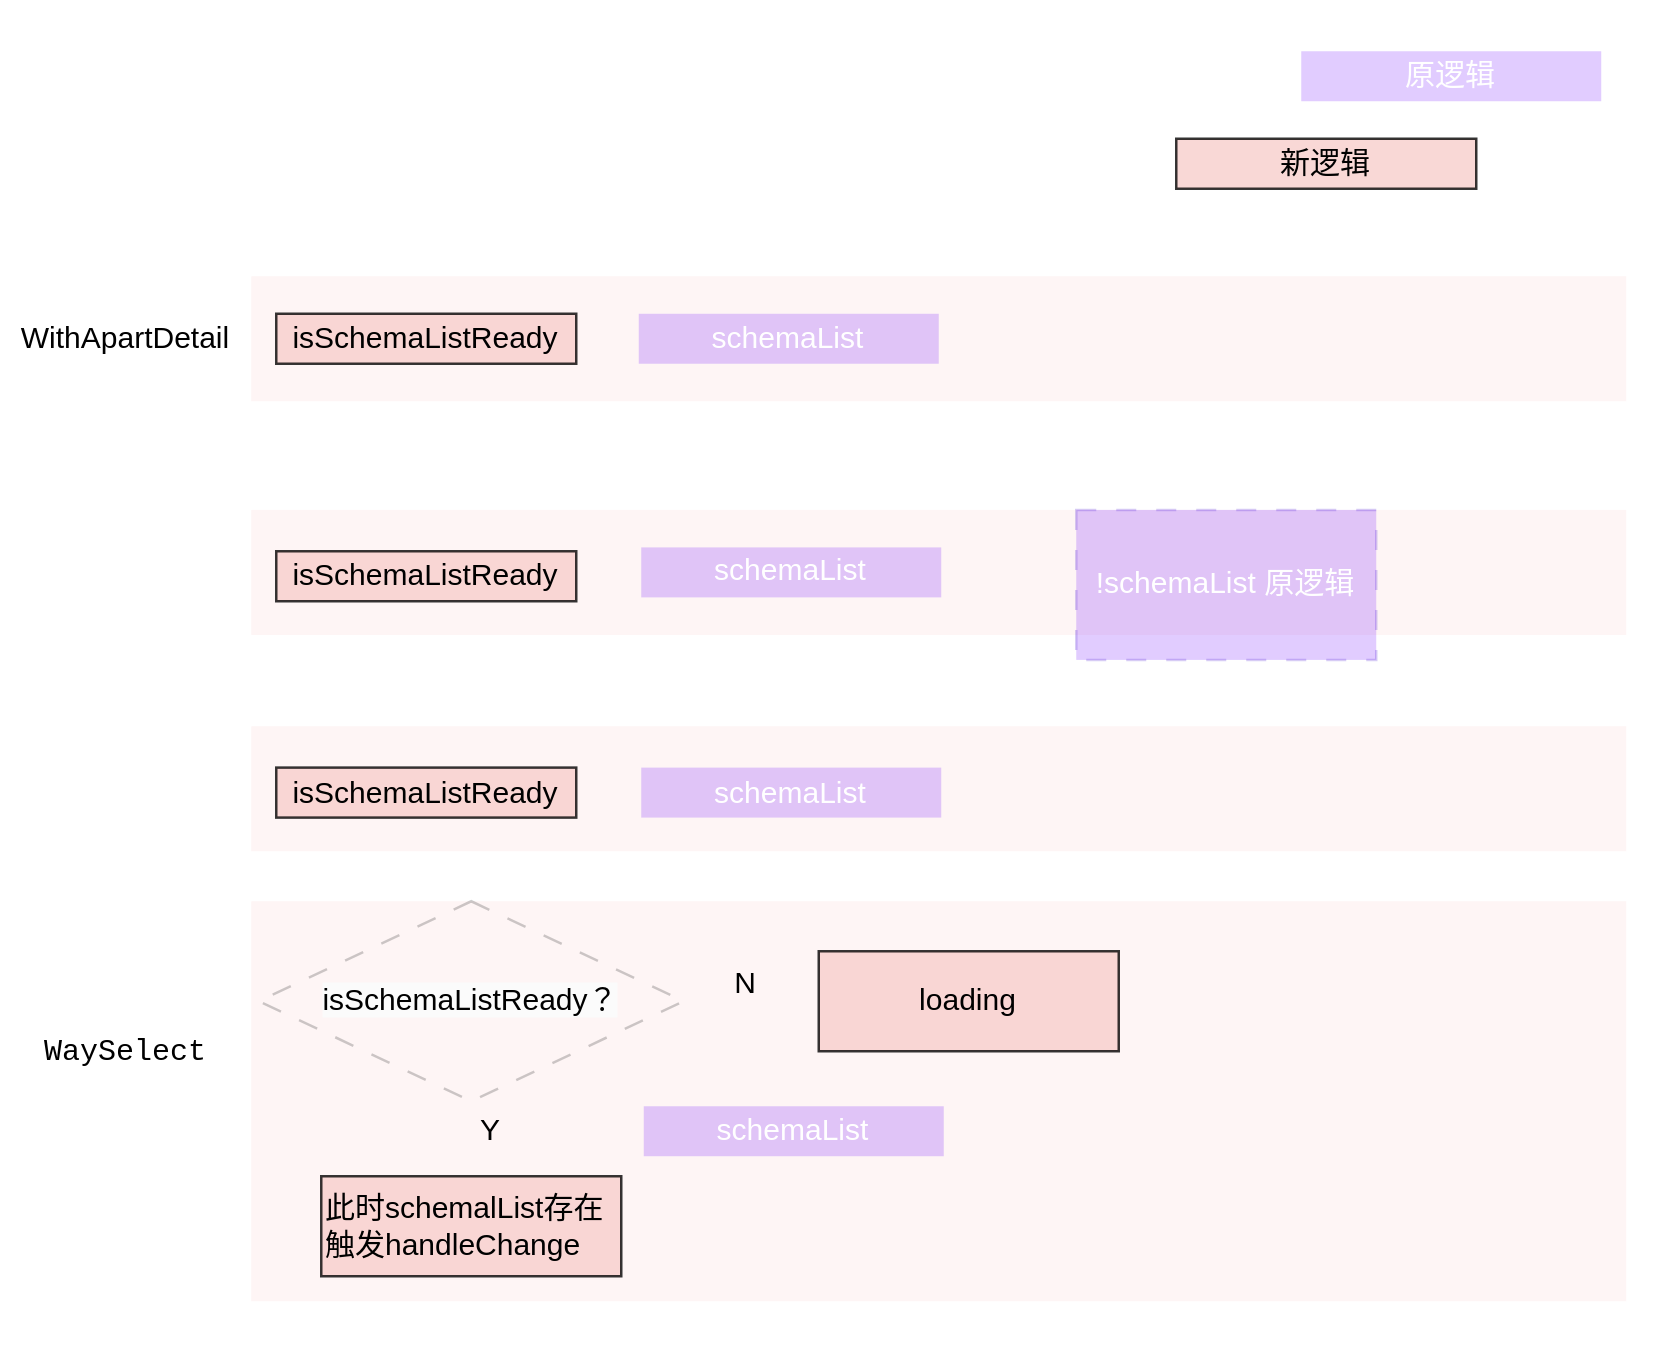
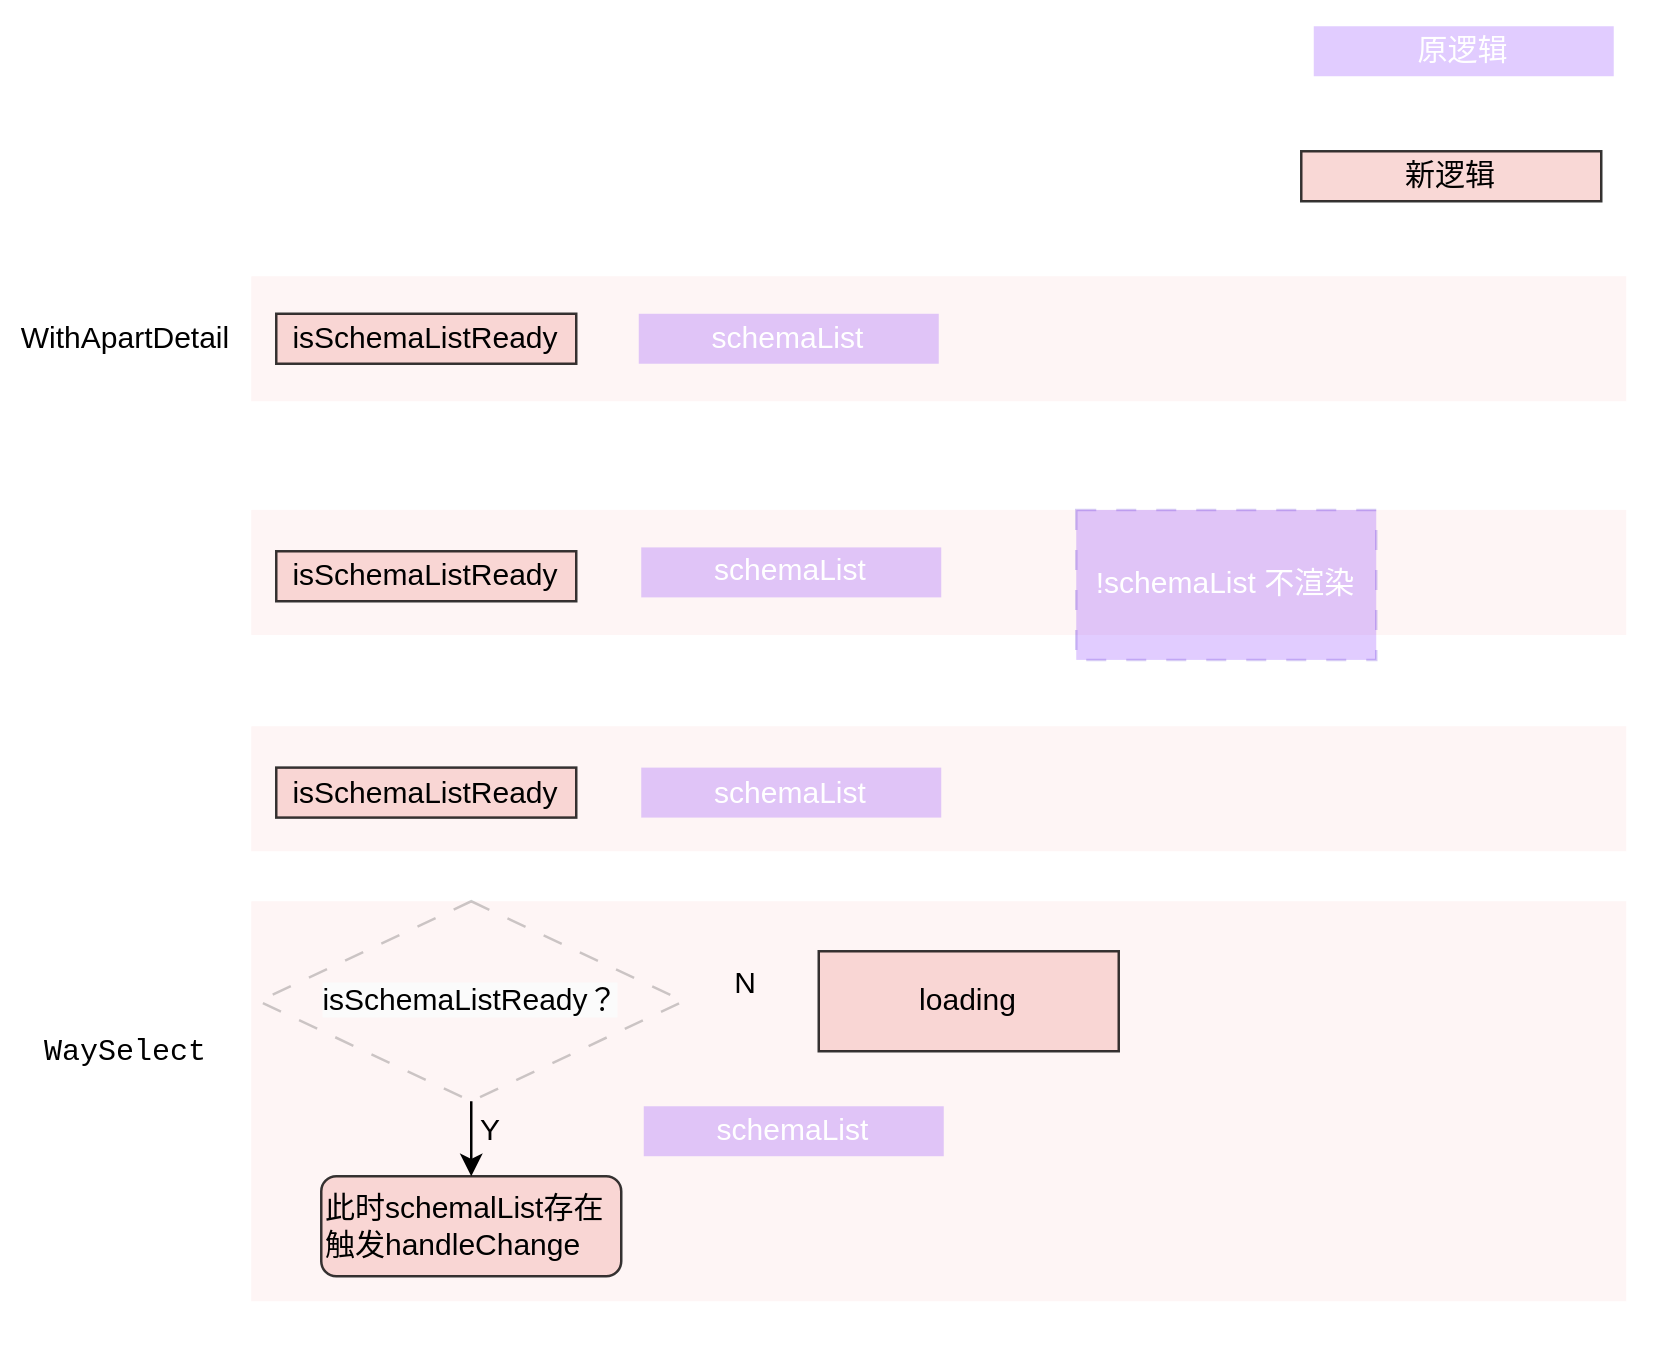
(1451, 76) -> (1464, 51)
(1326, 164) -> (1451, 176)
(1226, 584) -> (1226, 584)
none -> (471, 1130)
(471, 1226) -> (471, 1226)
